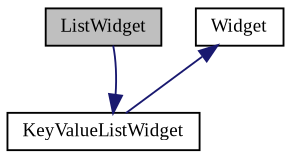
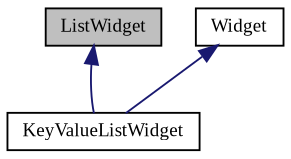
(116, 70) -> (91, 89)
